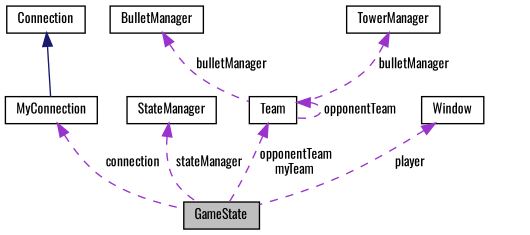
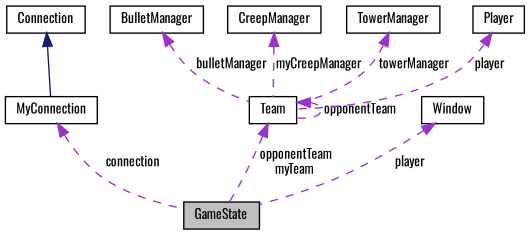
none -> (274, 20)
none -> (499, 20)
(413, 65) -> (413, 65)
(172, 110) -> none
